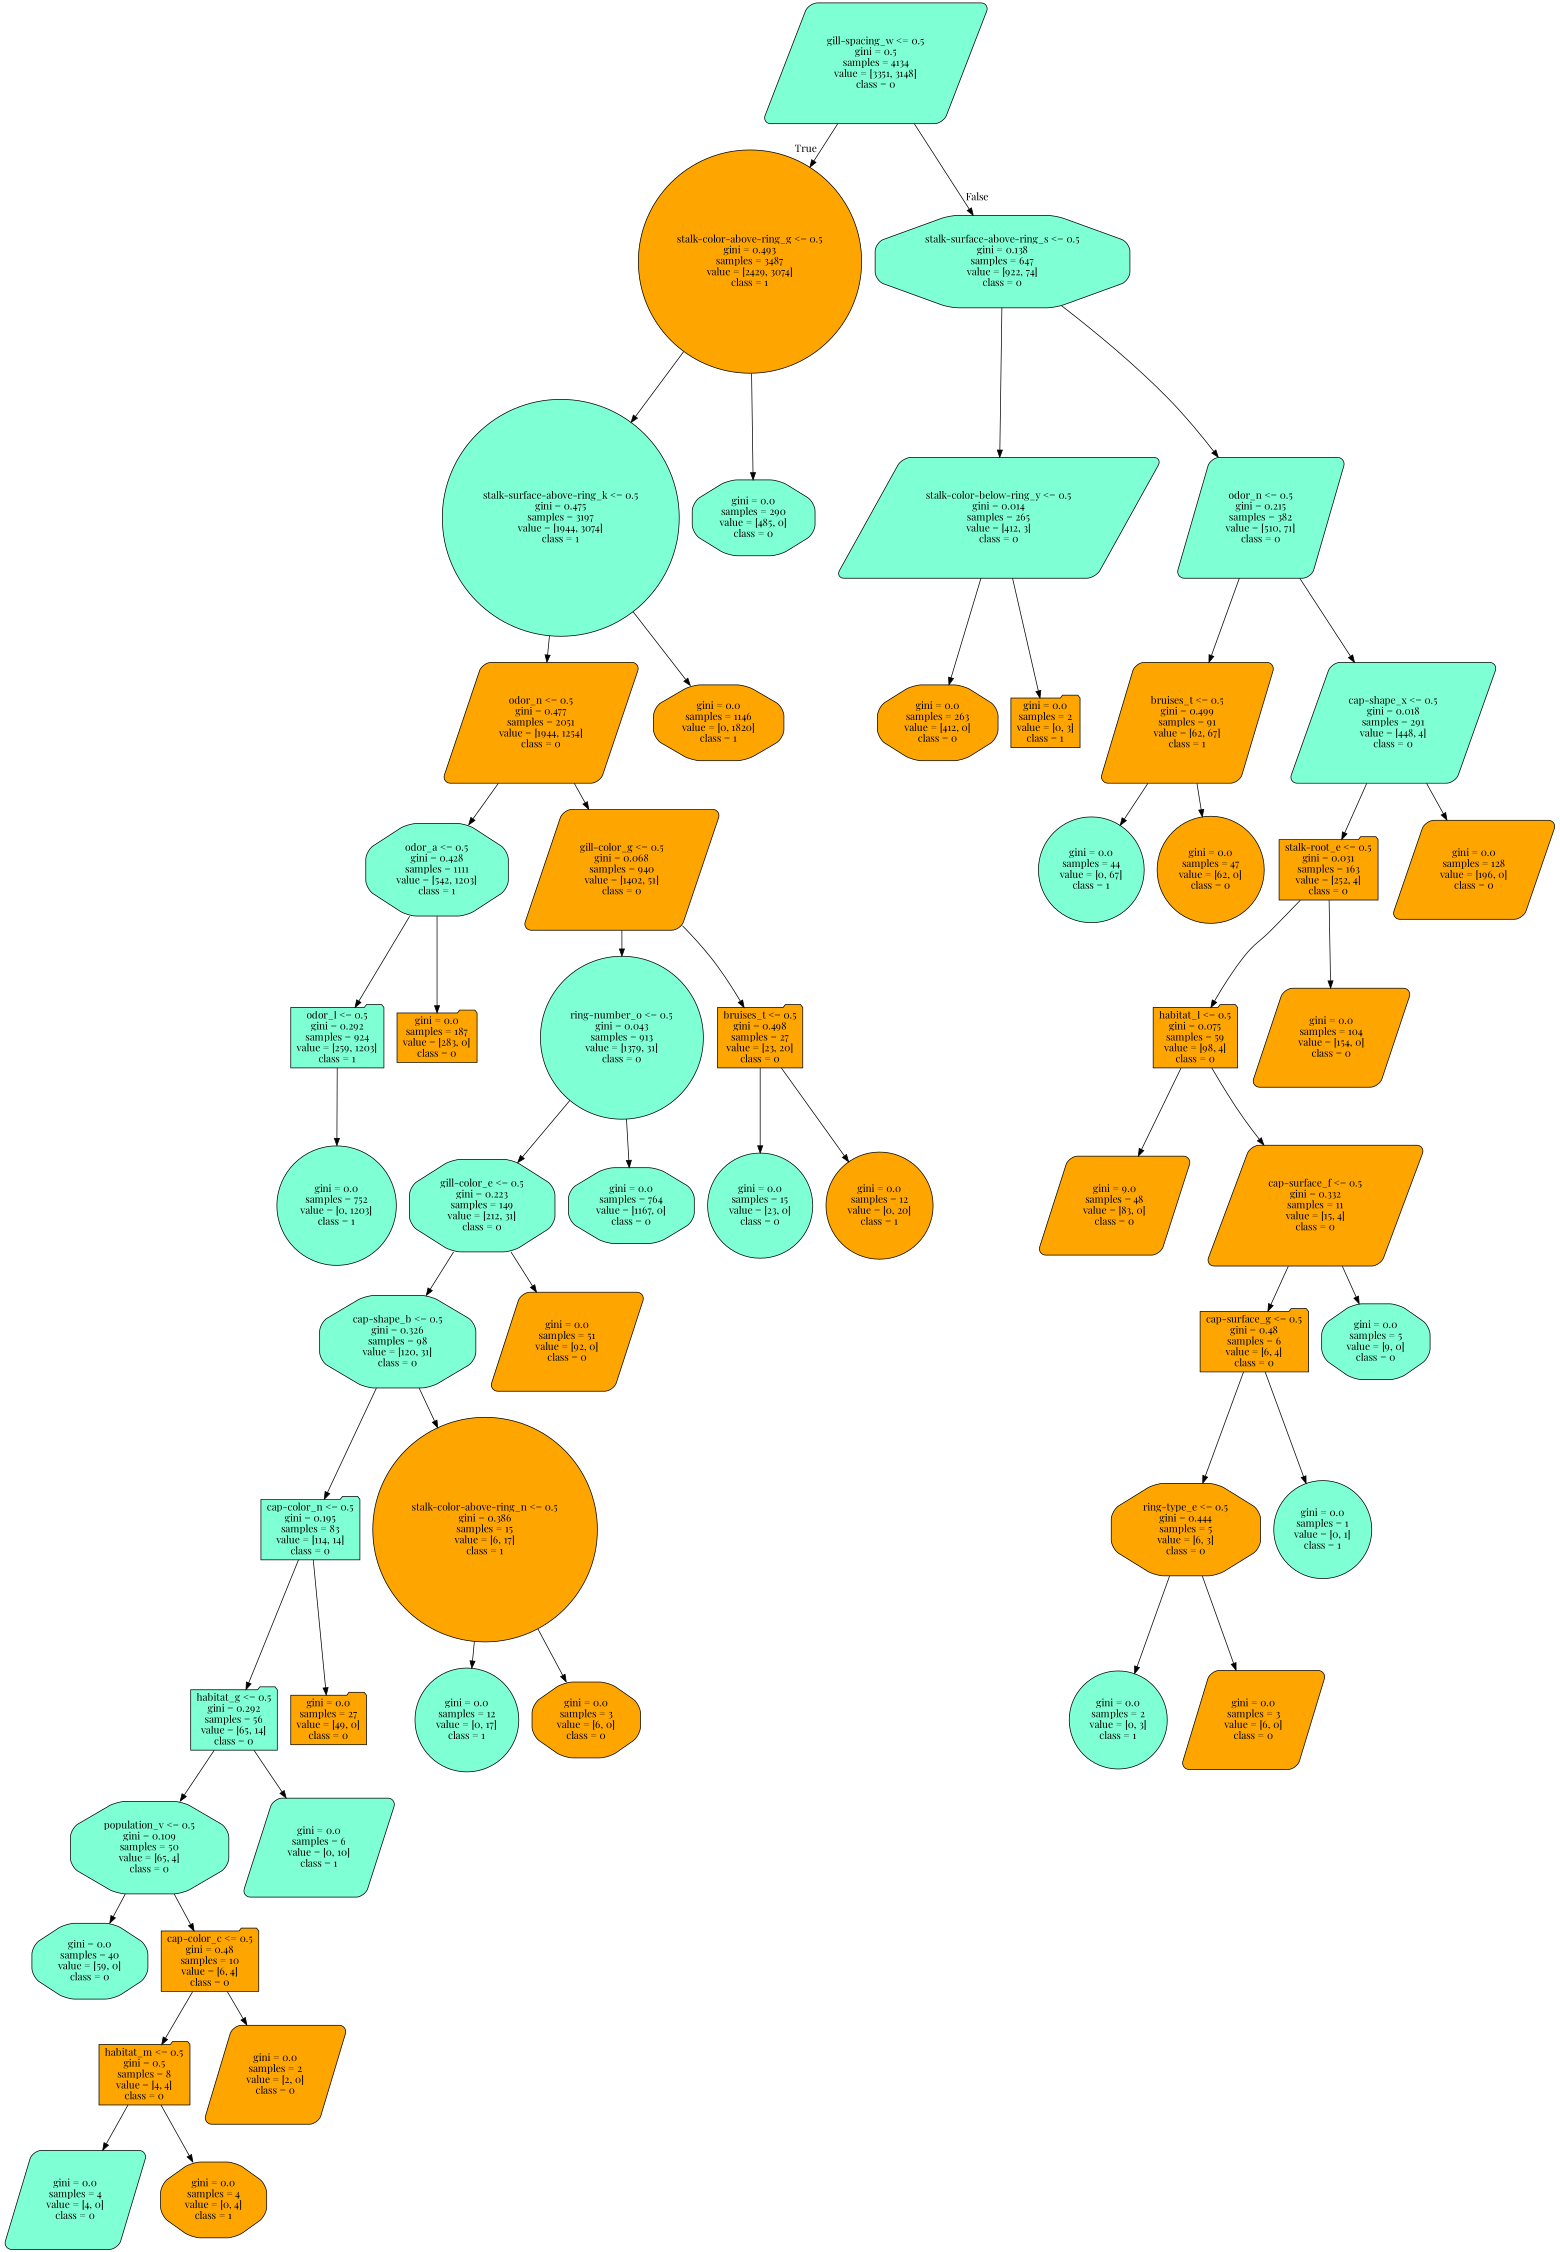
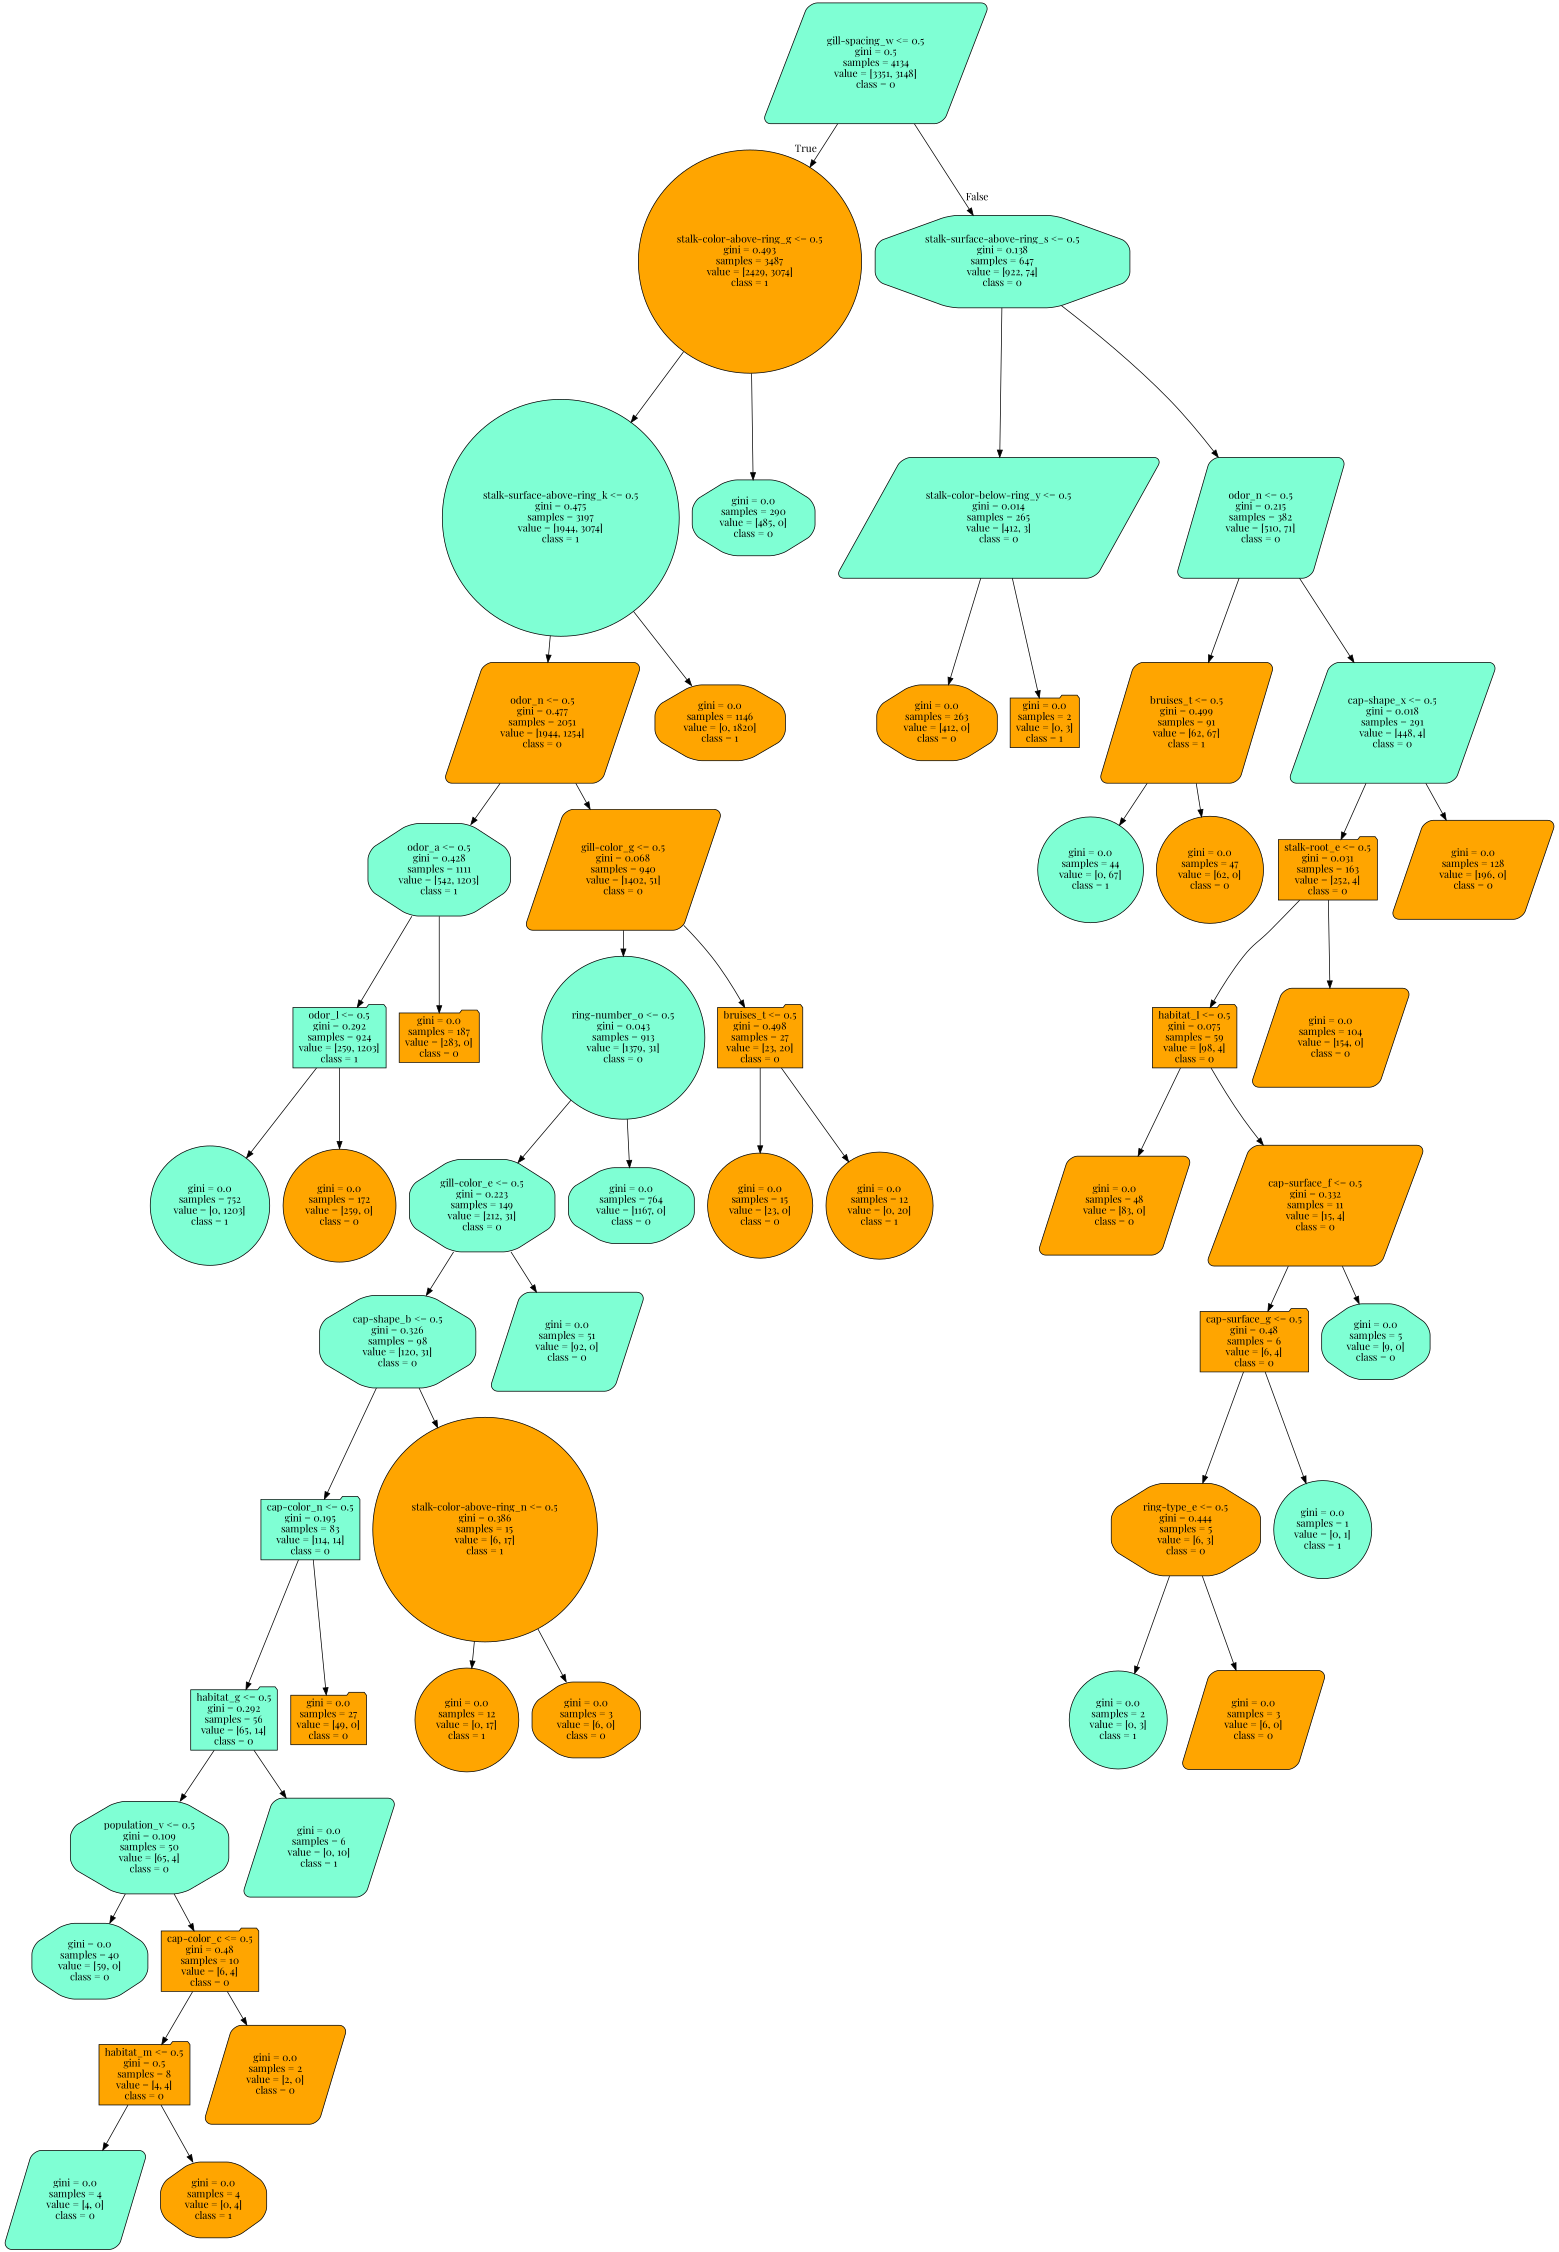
none -> (340, 1206)
(760, 1206) -> (760, 1206)
(1115, 1206) -> (1115, 1206)
(567, 1342) -> (567, 1342)
(467, 1720) -> (467, 1720)
